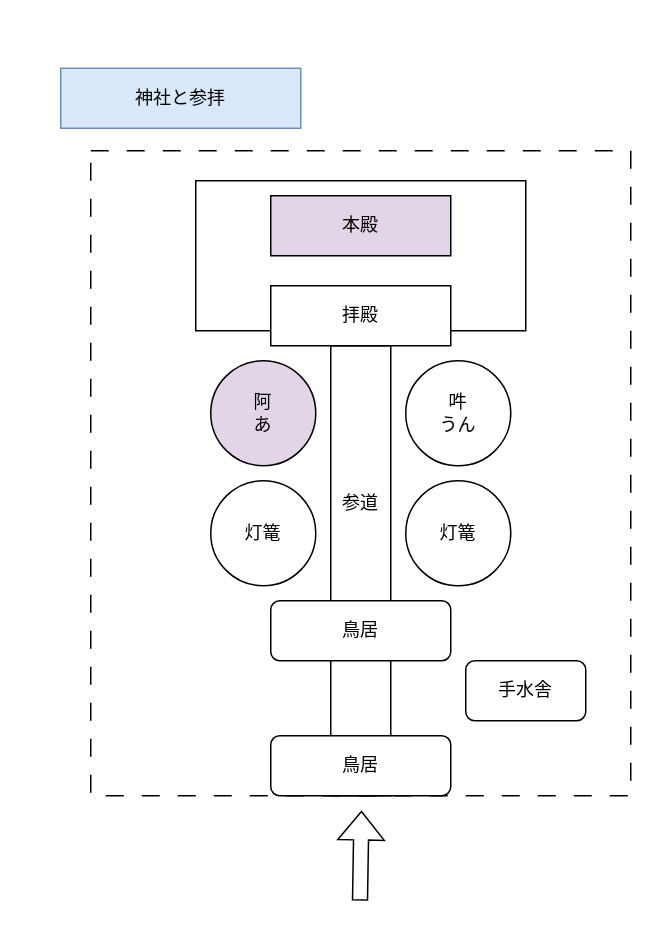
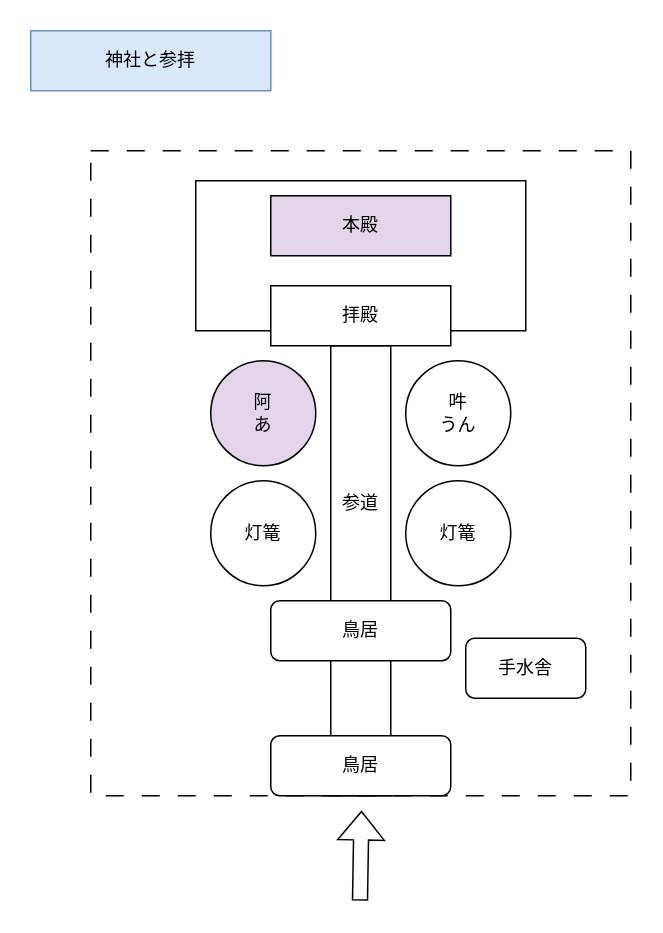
(181, 98) -> (151, 61)
(526, 691) -> (526, 668)
